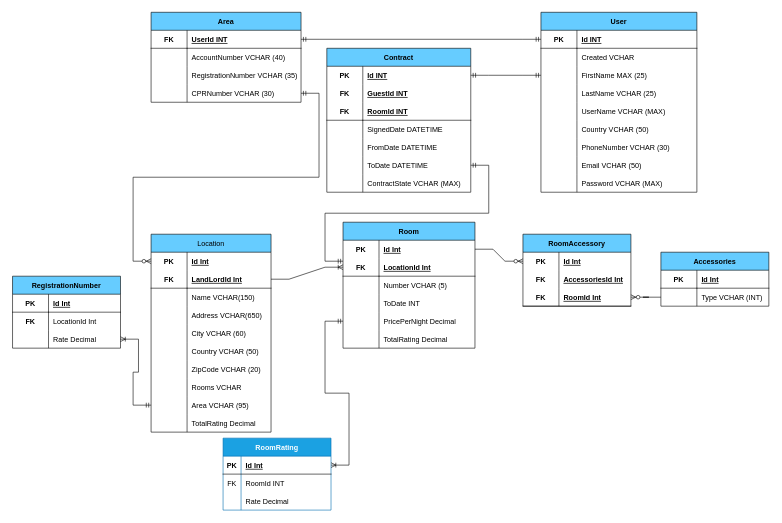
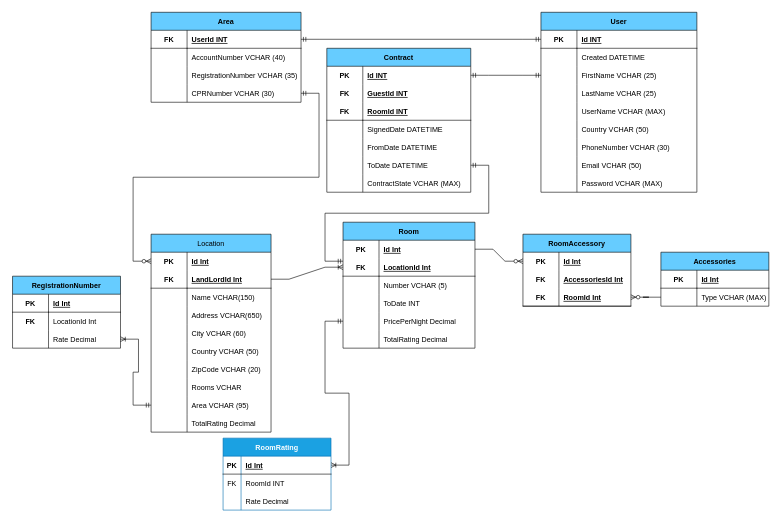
(607, 58) -> (613, 58)
(615, 76) -> (619, 76)
(732, 298) -> (732, 298)
